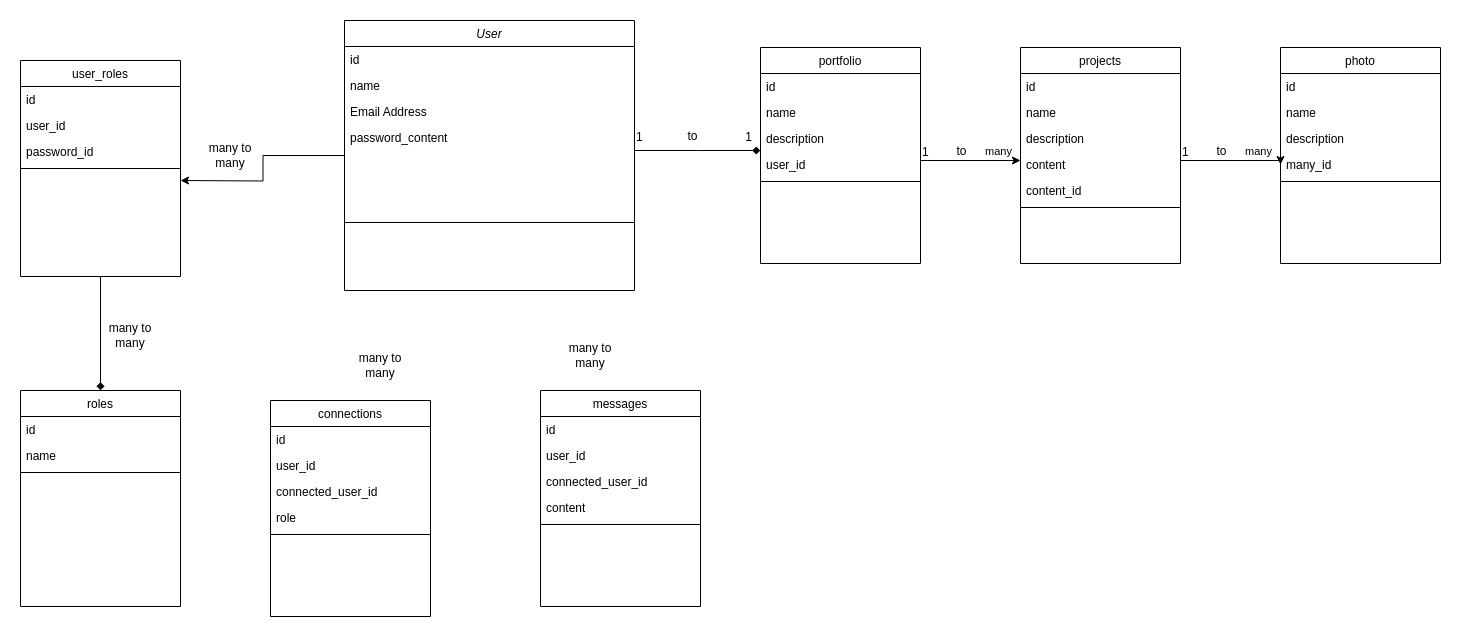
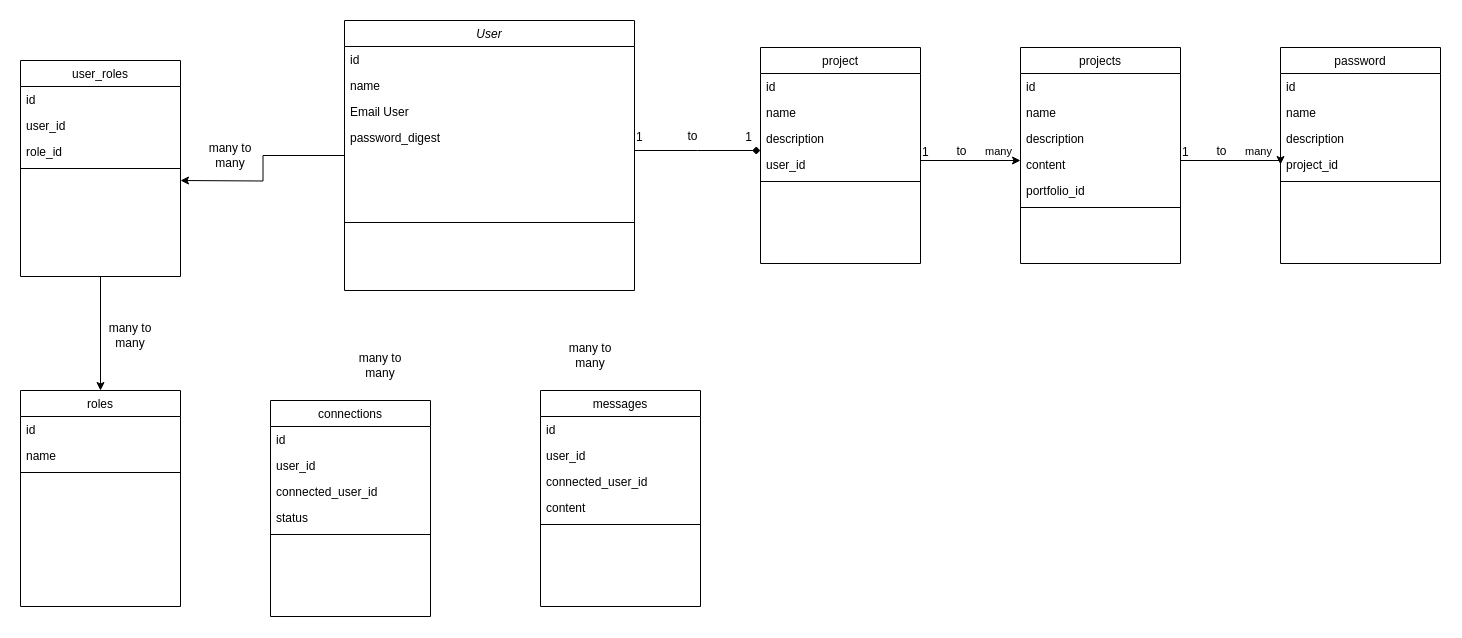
(840, 61) -> (840, 61)
(1360, 61) -> (1360, 61)
(389, 112) -> (379, 112)
(404, 138) -> (399, 138)
(61, 152) -> (46, 152)
(1308, 165) -> (1318, 165)
(1058, 191) -> (1062, 191)
(101, 382) -> (101, 382)
(288, 518) -> (296, 518)
